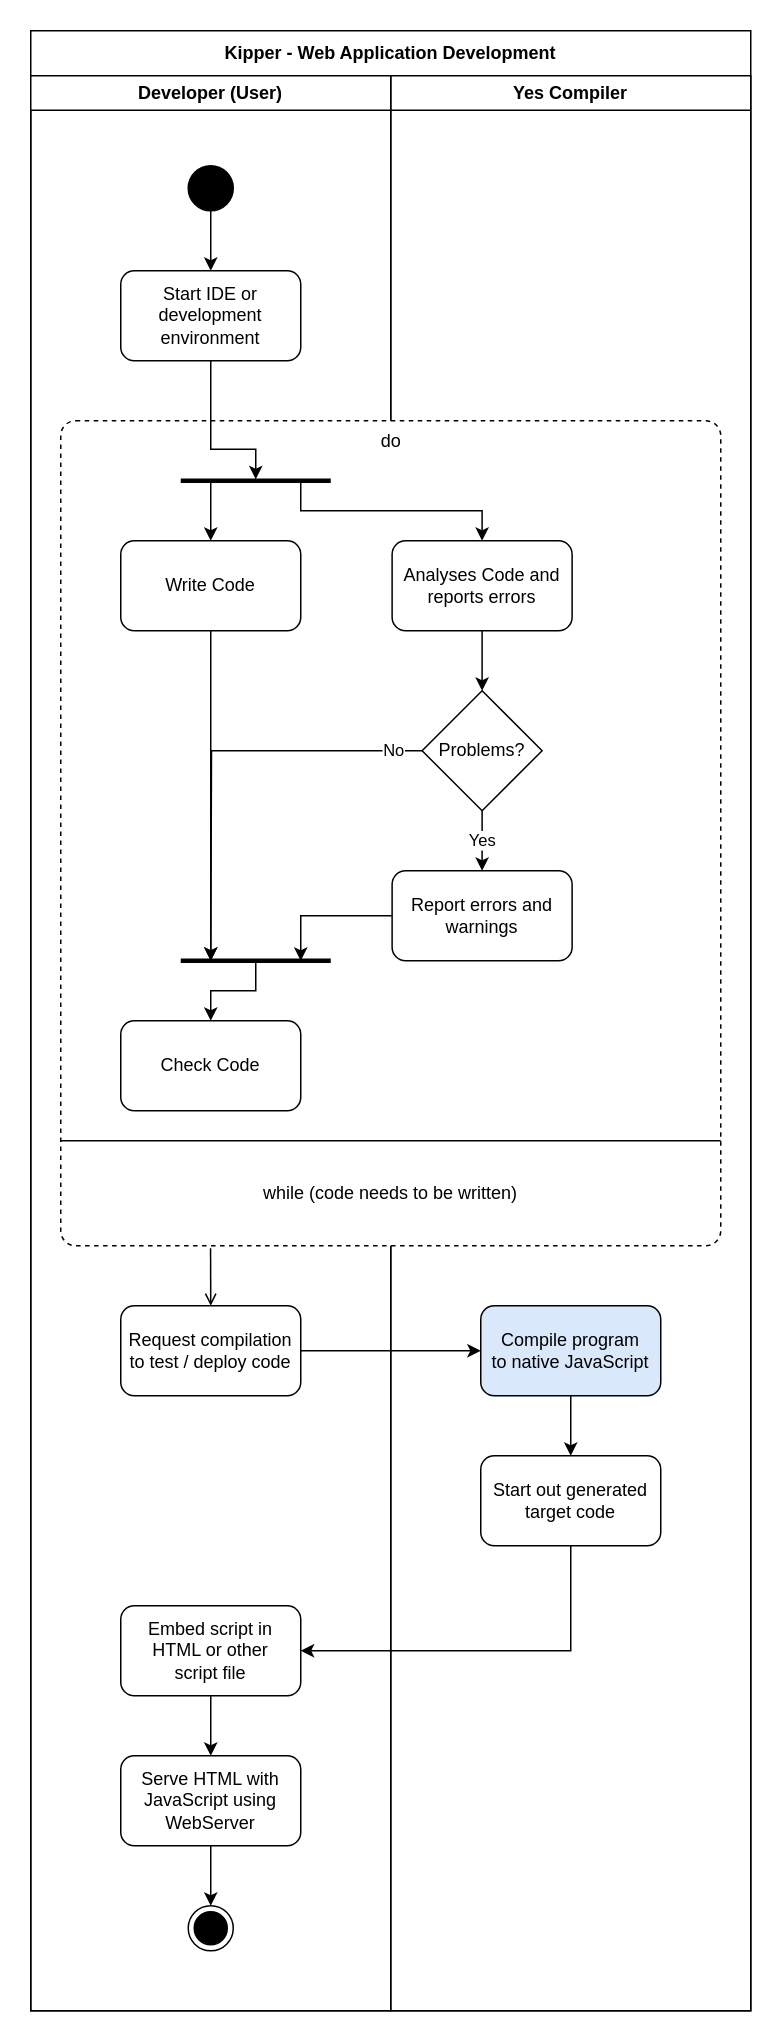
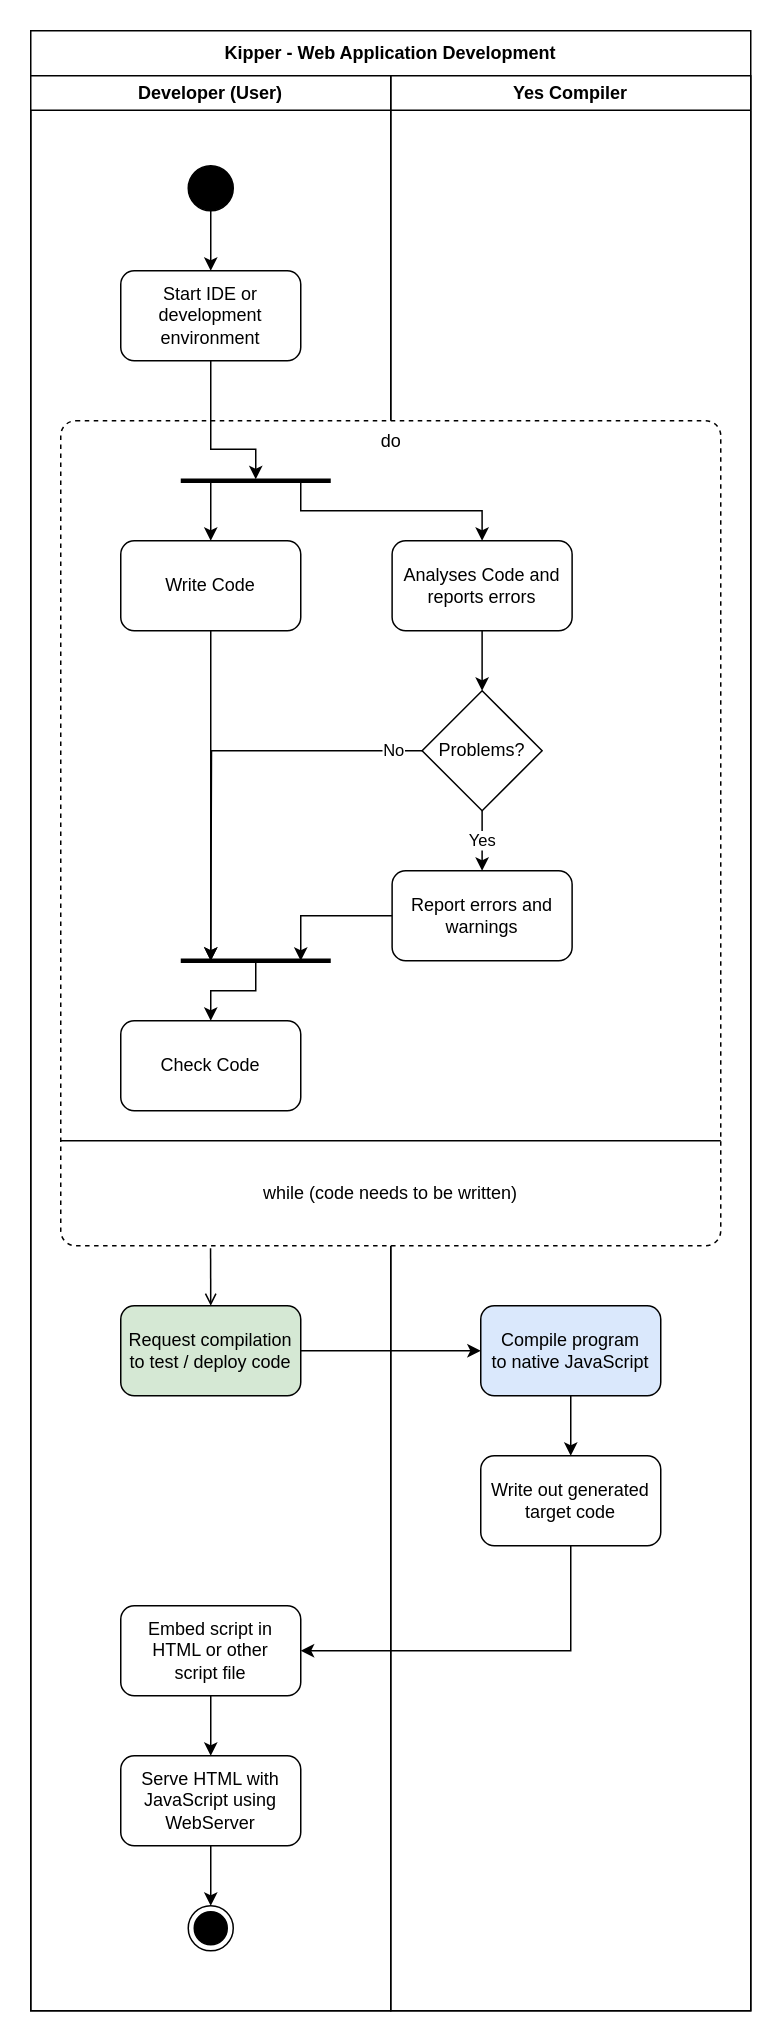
(211, 1351) -> (211, 1351)
(571, 1501) -> (571, 1501)
